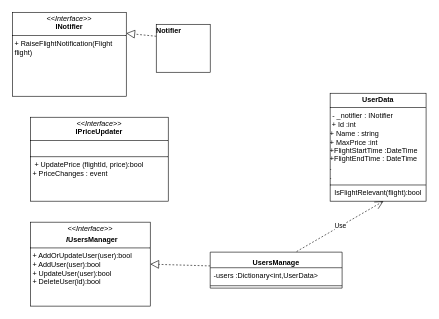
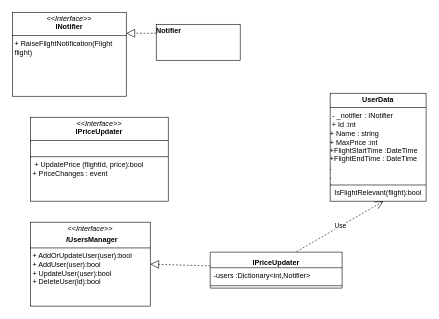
(183, 48) -> (198, 42)
(276, 261) -> (276, 261)
(273, 276) -> (271, 276)
